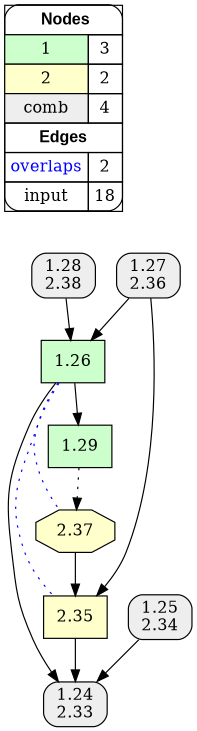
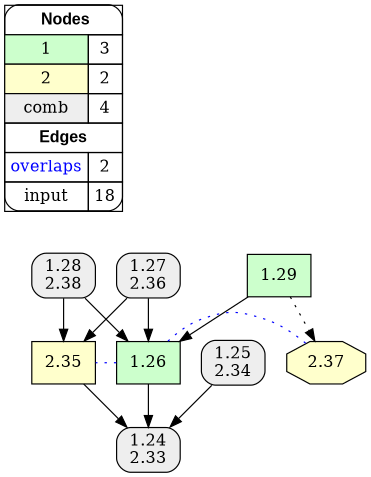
(76, 398) -> (219, 316)
(75, 568) -> (64, 314)
